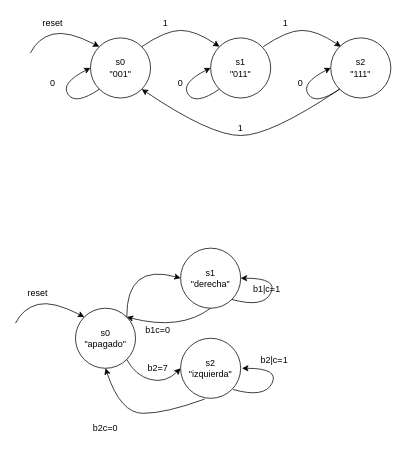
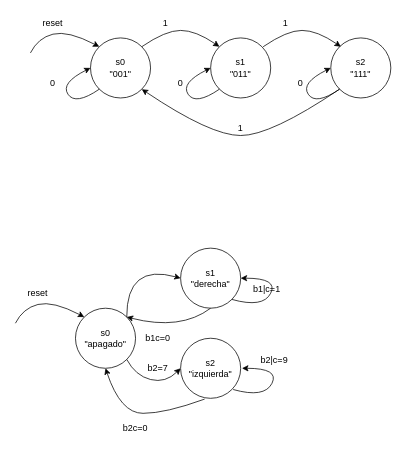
(158, 330) -> (158, 338)
(274, 360) -> (274, 360)
(105, 428) -> (135, 428)
